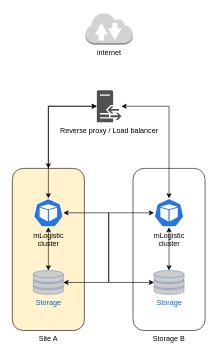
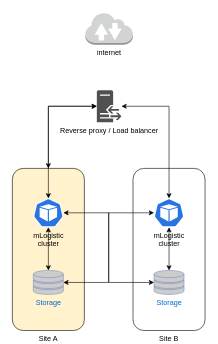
(169, 339) -> (169, 339)
